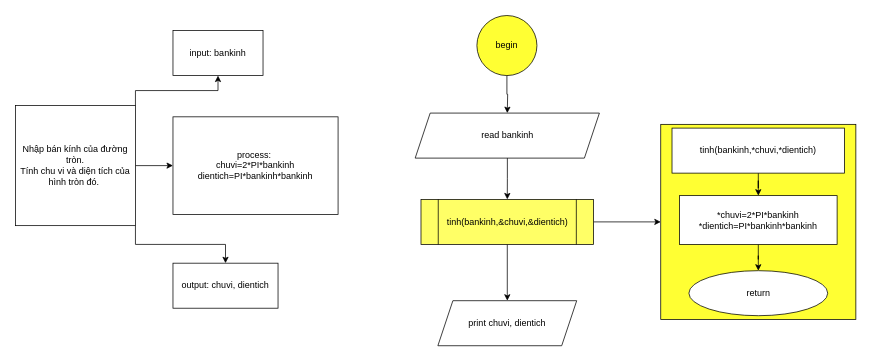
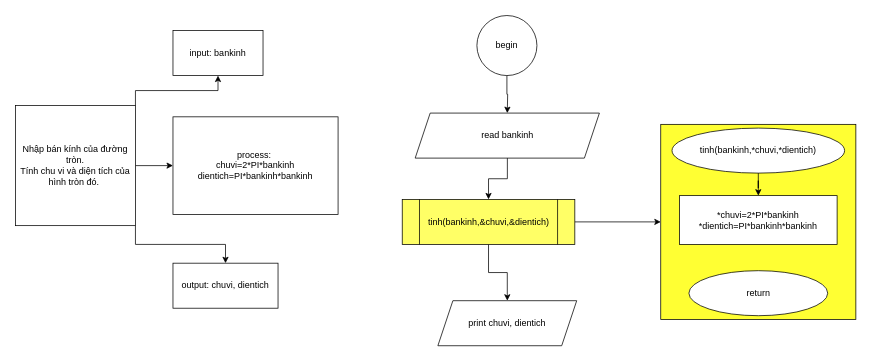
(507, 45) -> (507, 45)
(758, 150) -> (758, 150)
(507, 222) -> (488, 222)
(758, 258) -> none
